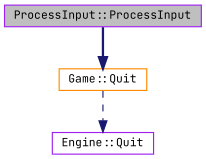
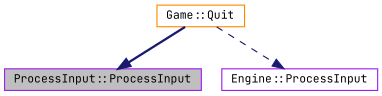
(103, 42) -> (157, 45)
(103, 143) -> (300, 80)
